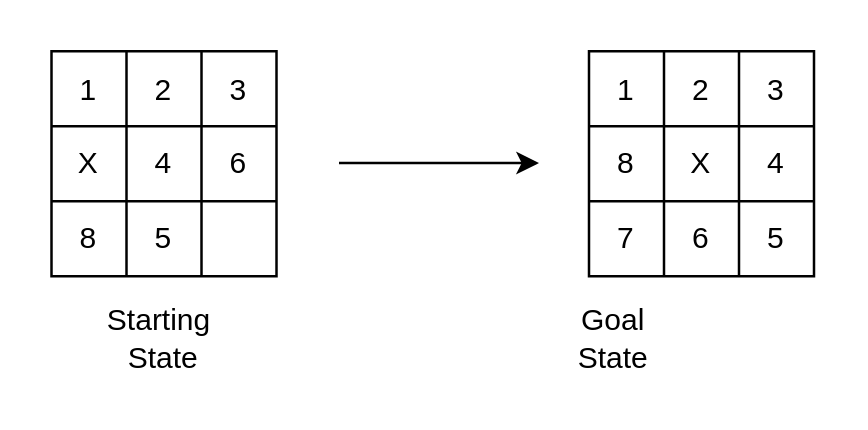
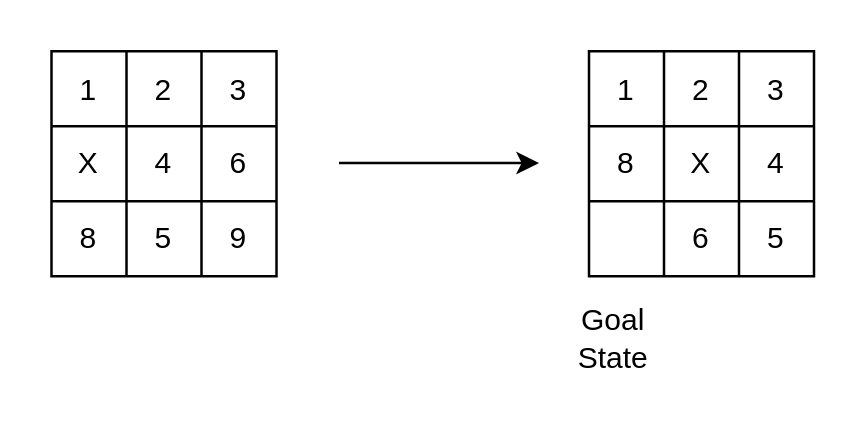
none -> (239, 239)
(626, 239) -> none
(164, 339) -> none
